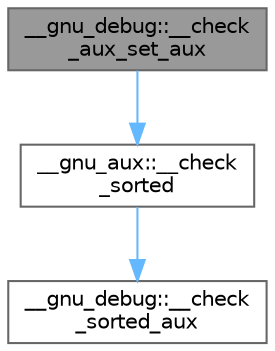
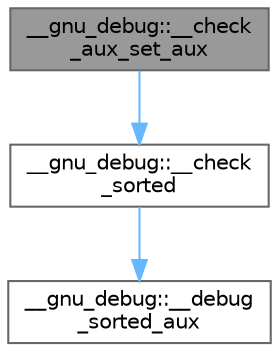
(137, 176) -> (140, 176)
(137, 312) -> (140, 312)
